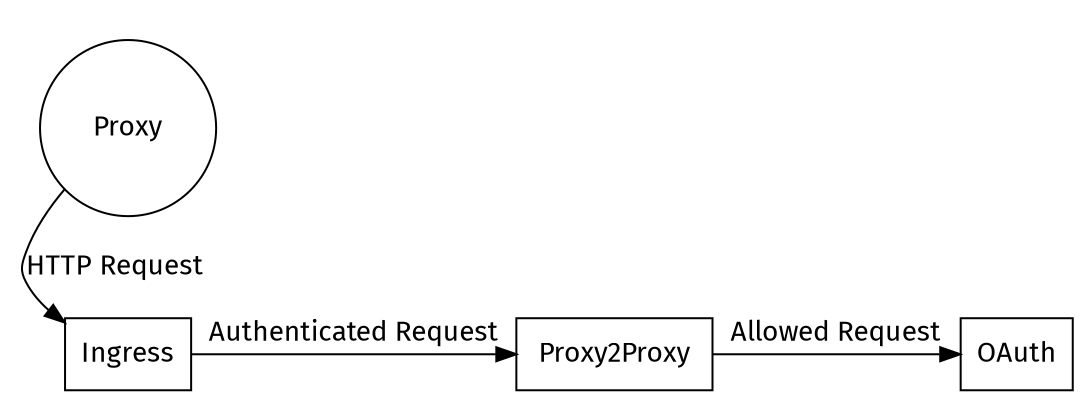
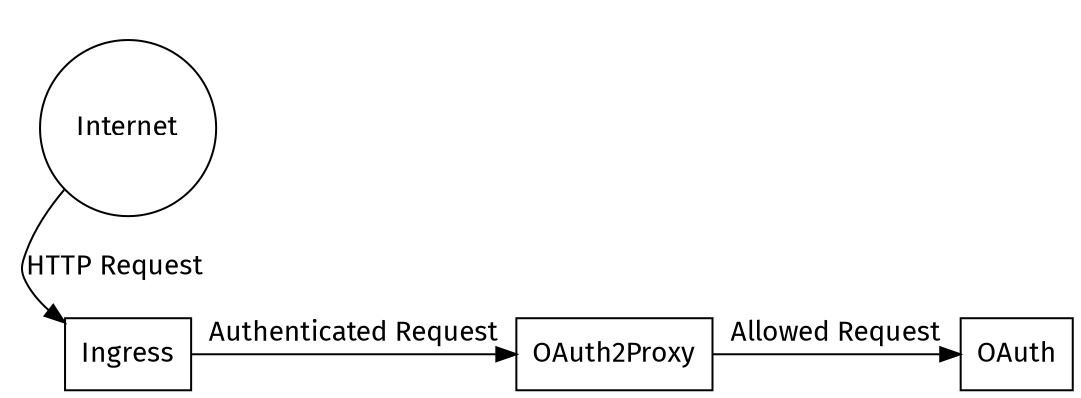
(128, 128) -> (128, 128)
(614, 354) -> (614, 354)
